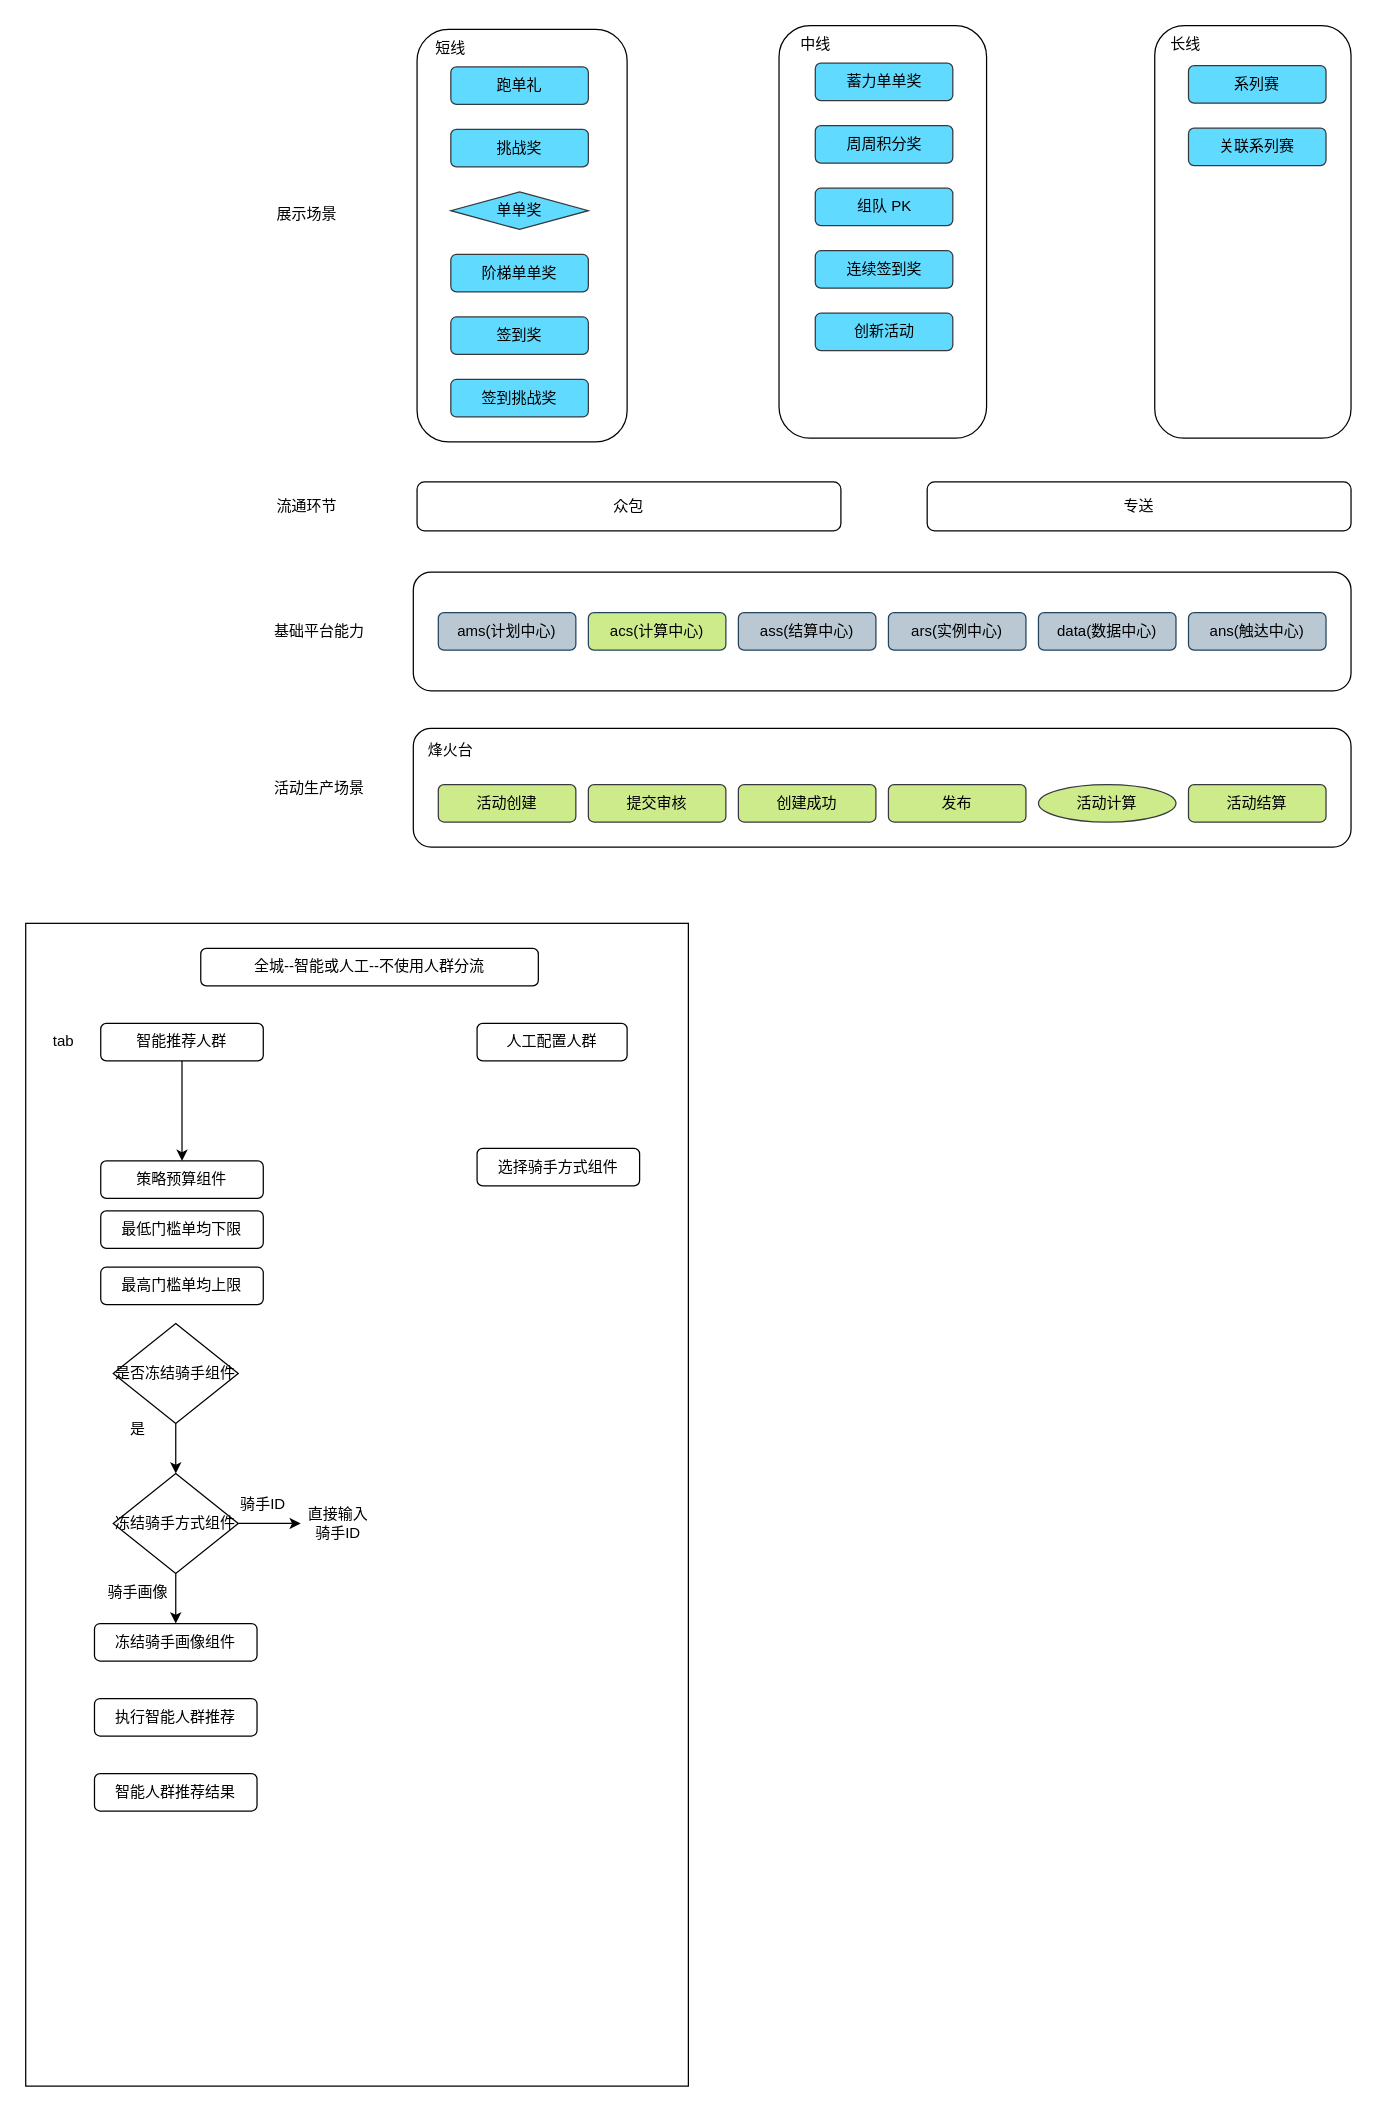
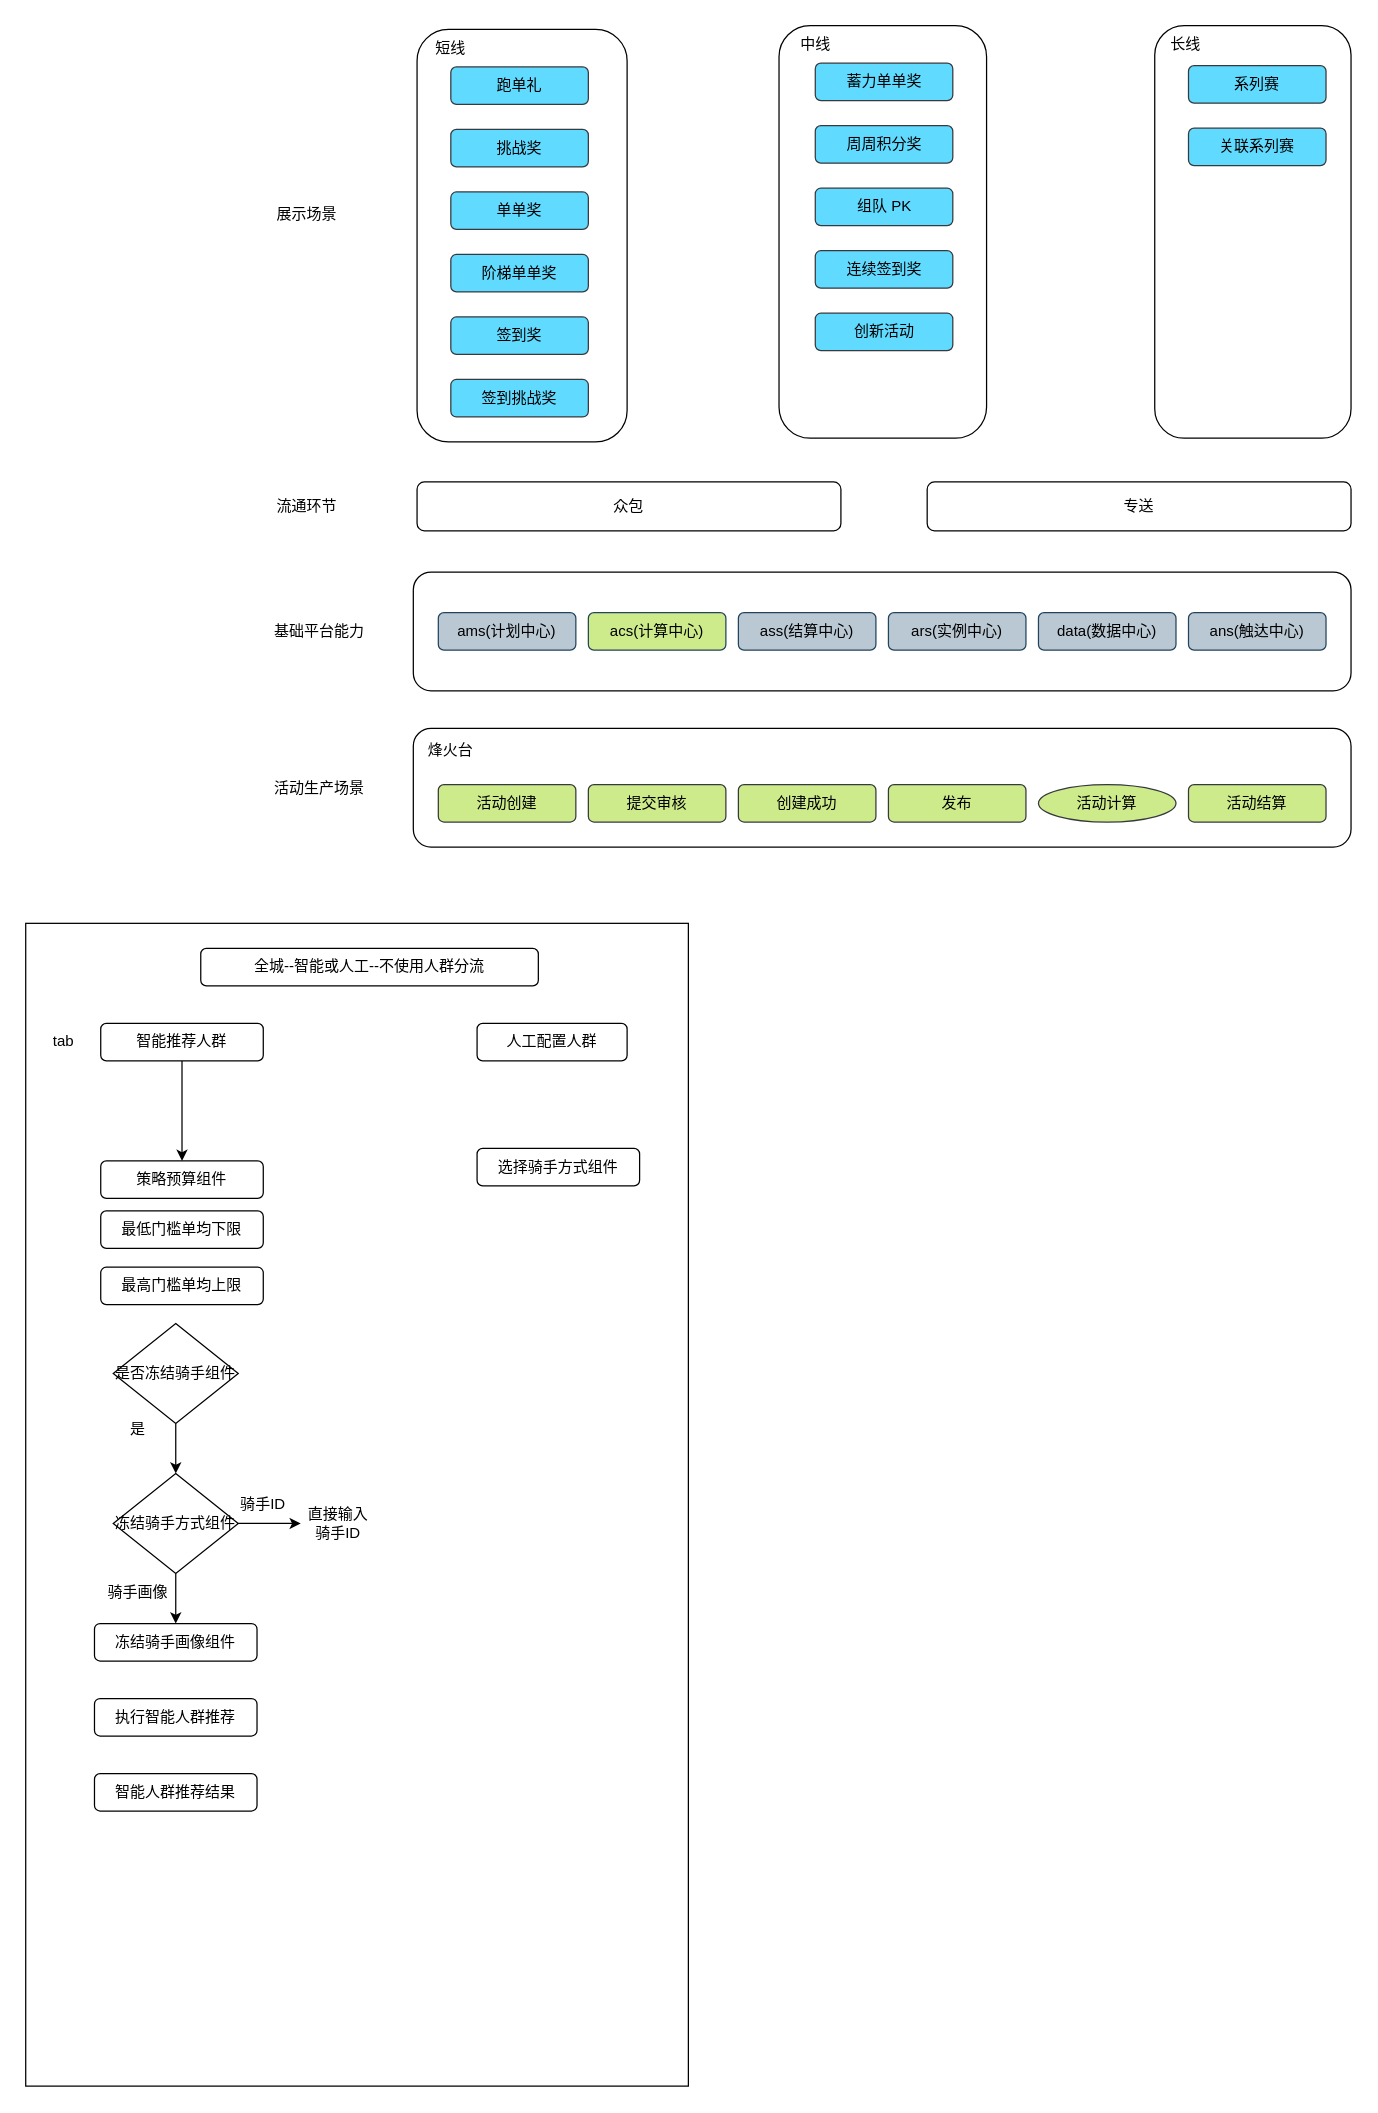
(519, 211) -> (519, 211)
